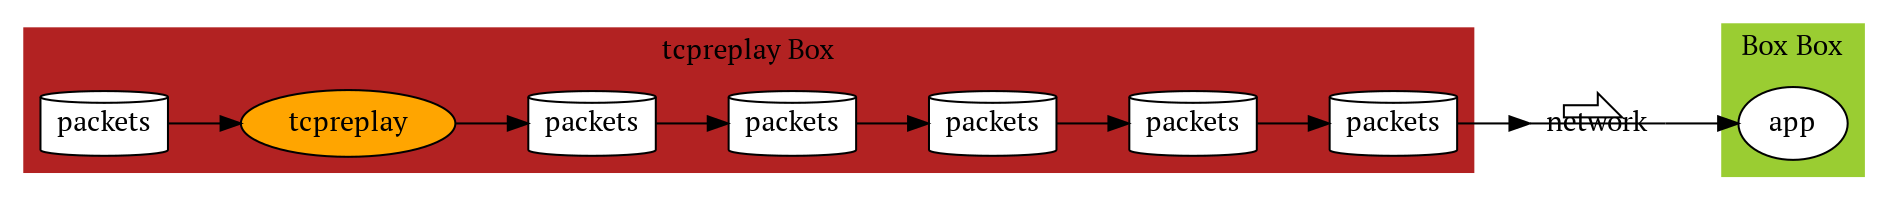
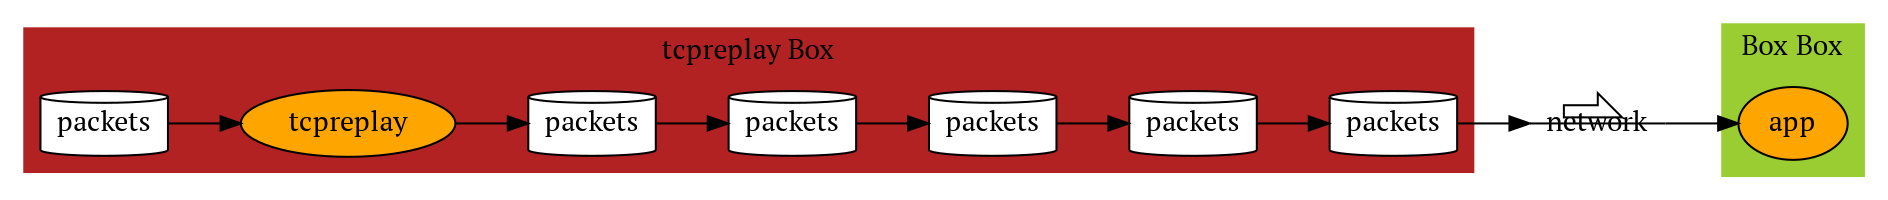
(1793, 123) -> (1793, 123)
